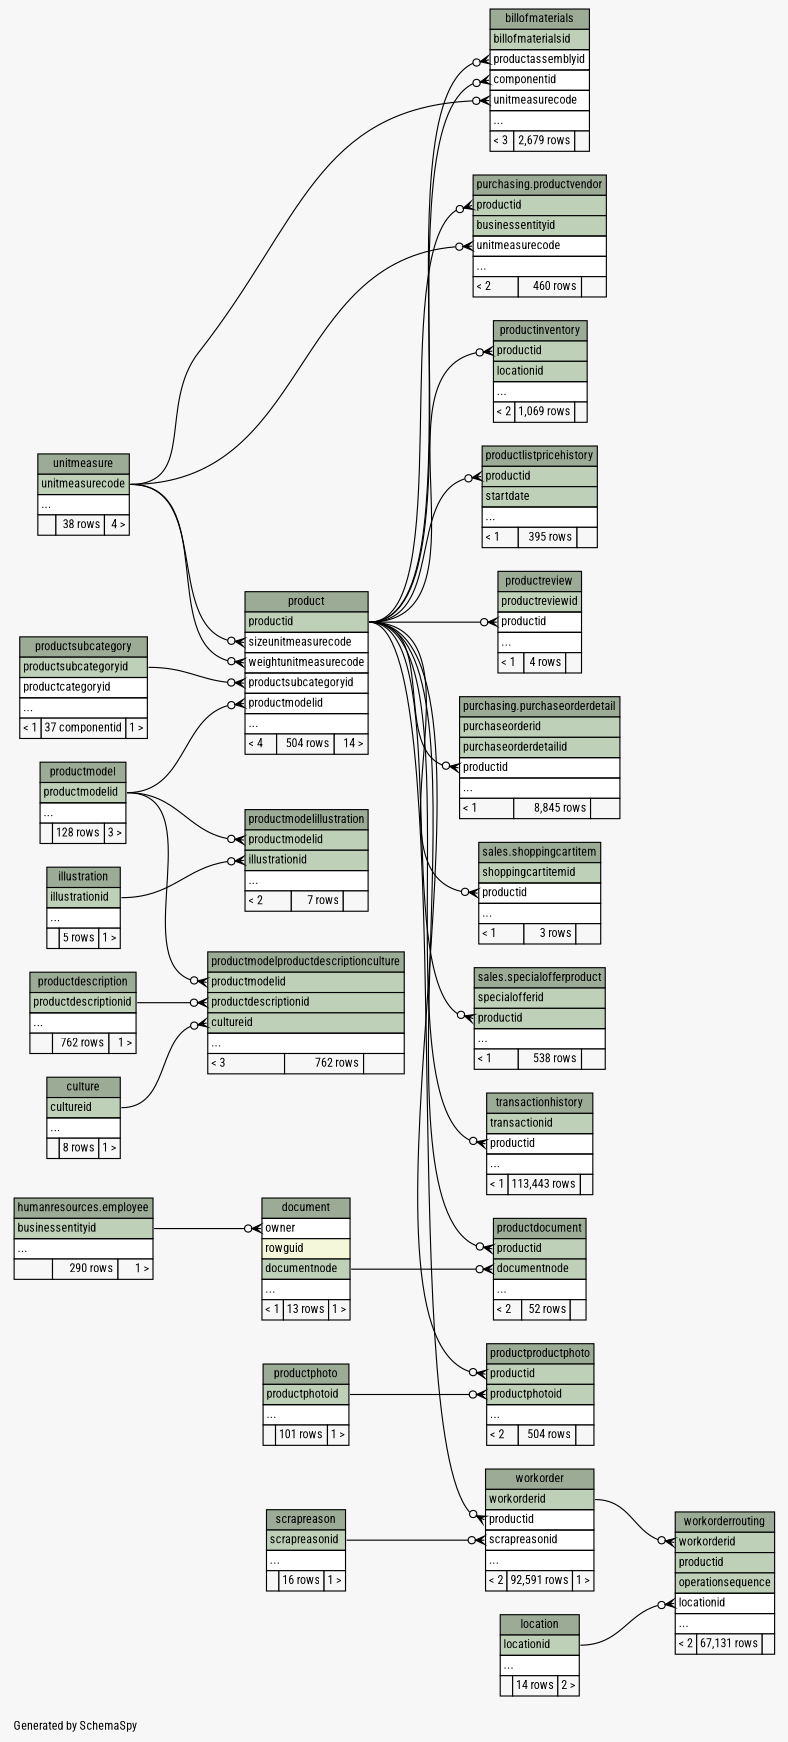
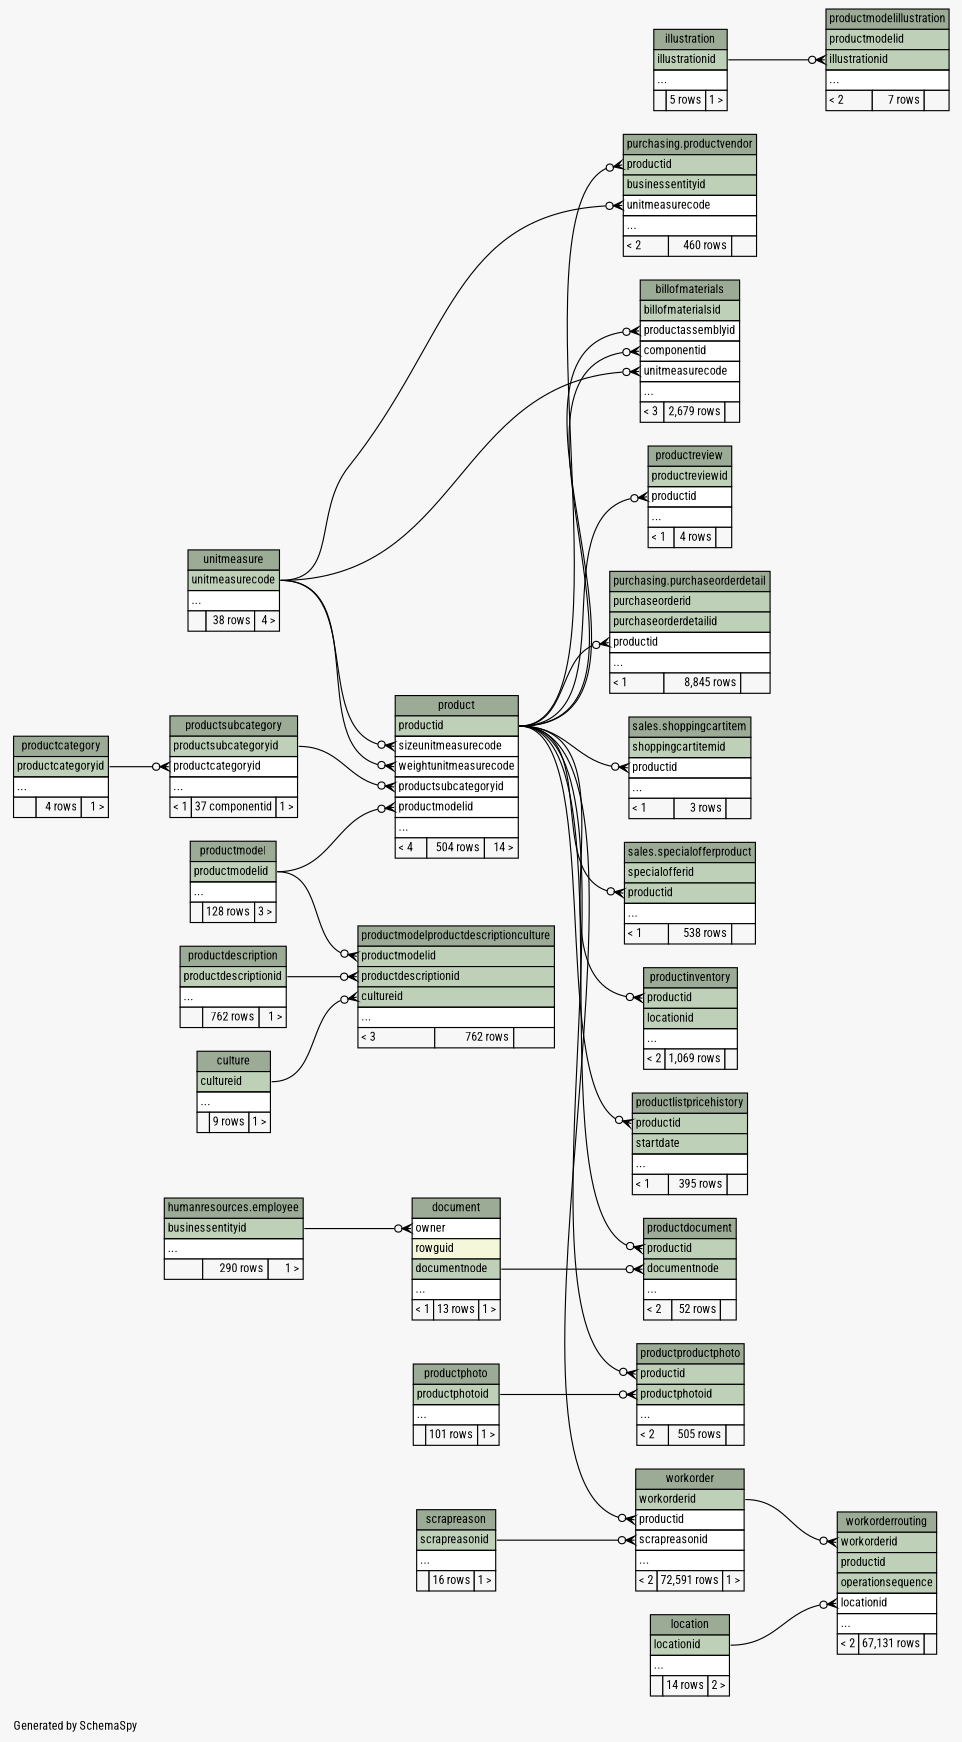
none -> (61, 777)
(179, 811) -> none
(540, 1144) -> none
(79, 1148) -> (229, 1122)
(550, 1435) -> (700, 1435)
(540, 1580) -> (690, 1580)
